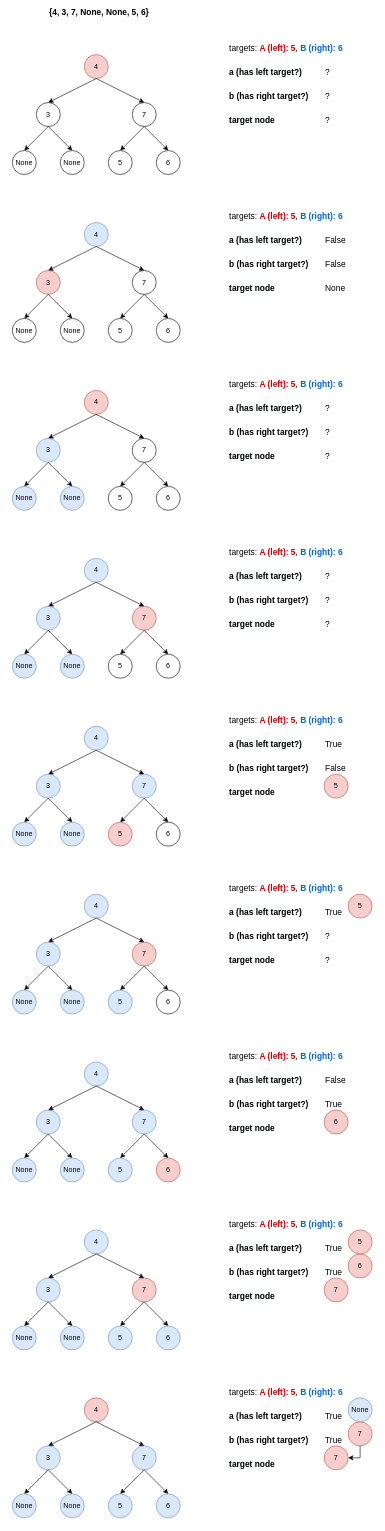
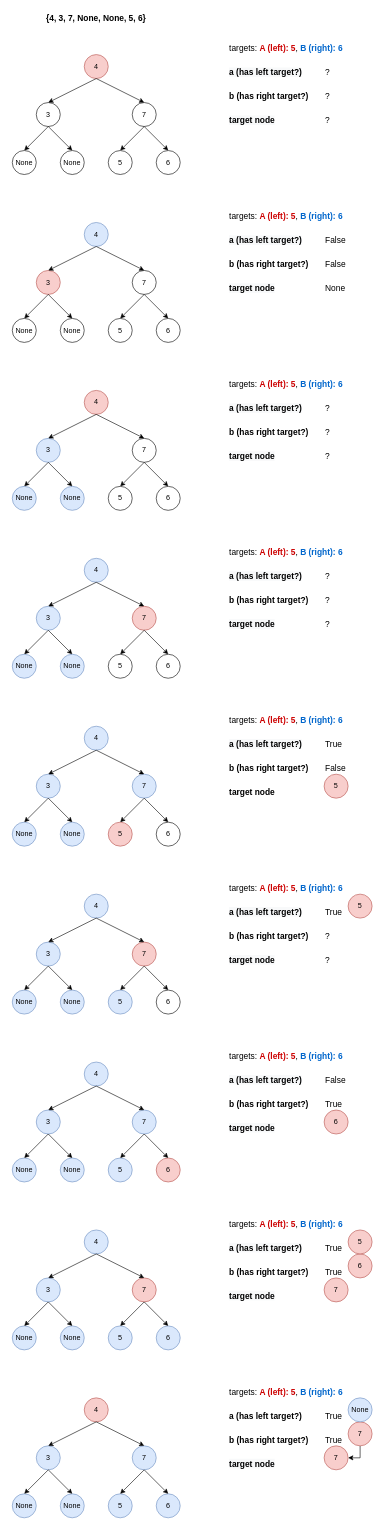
(99, 12) -> (96, 18)
